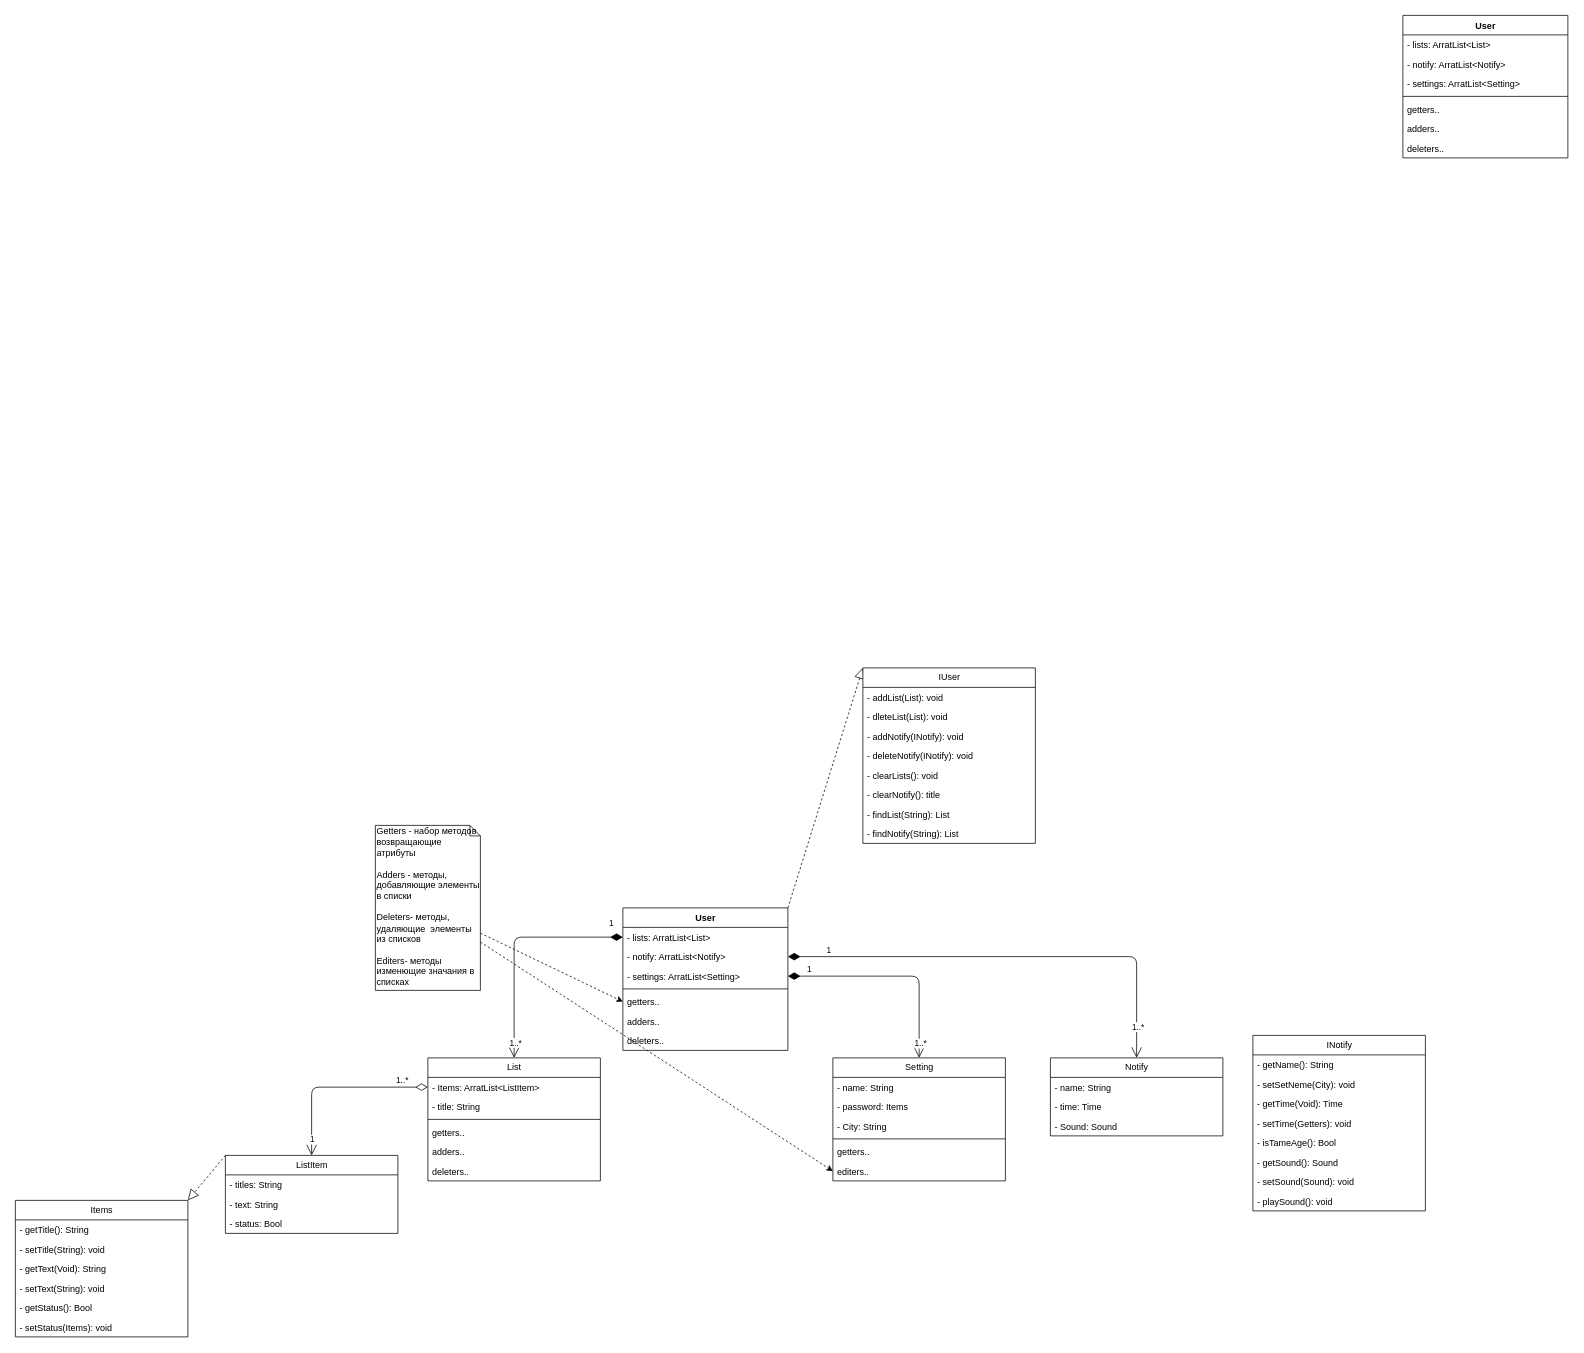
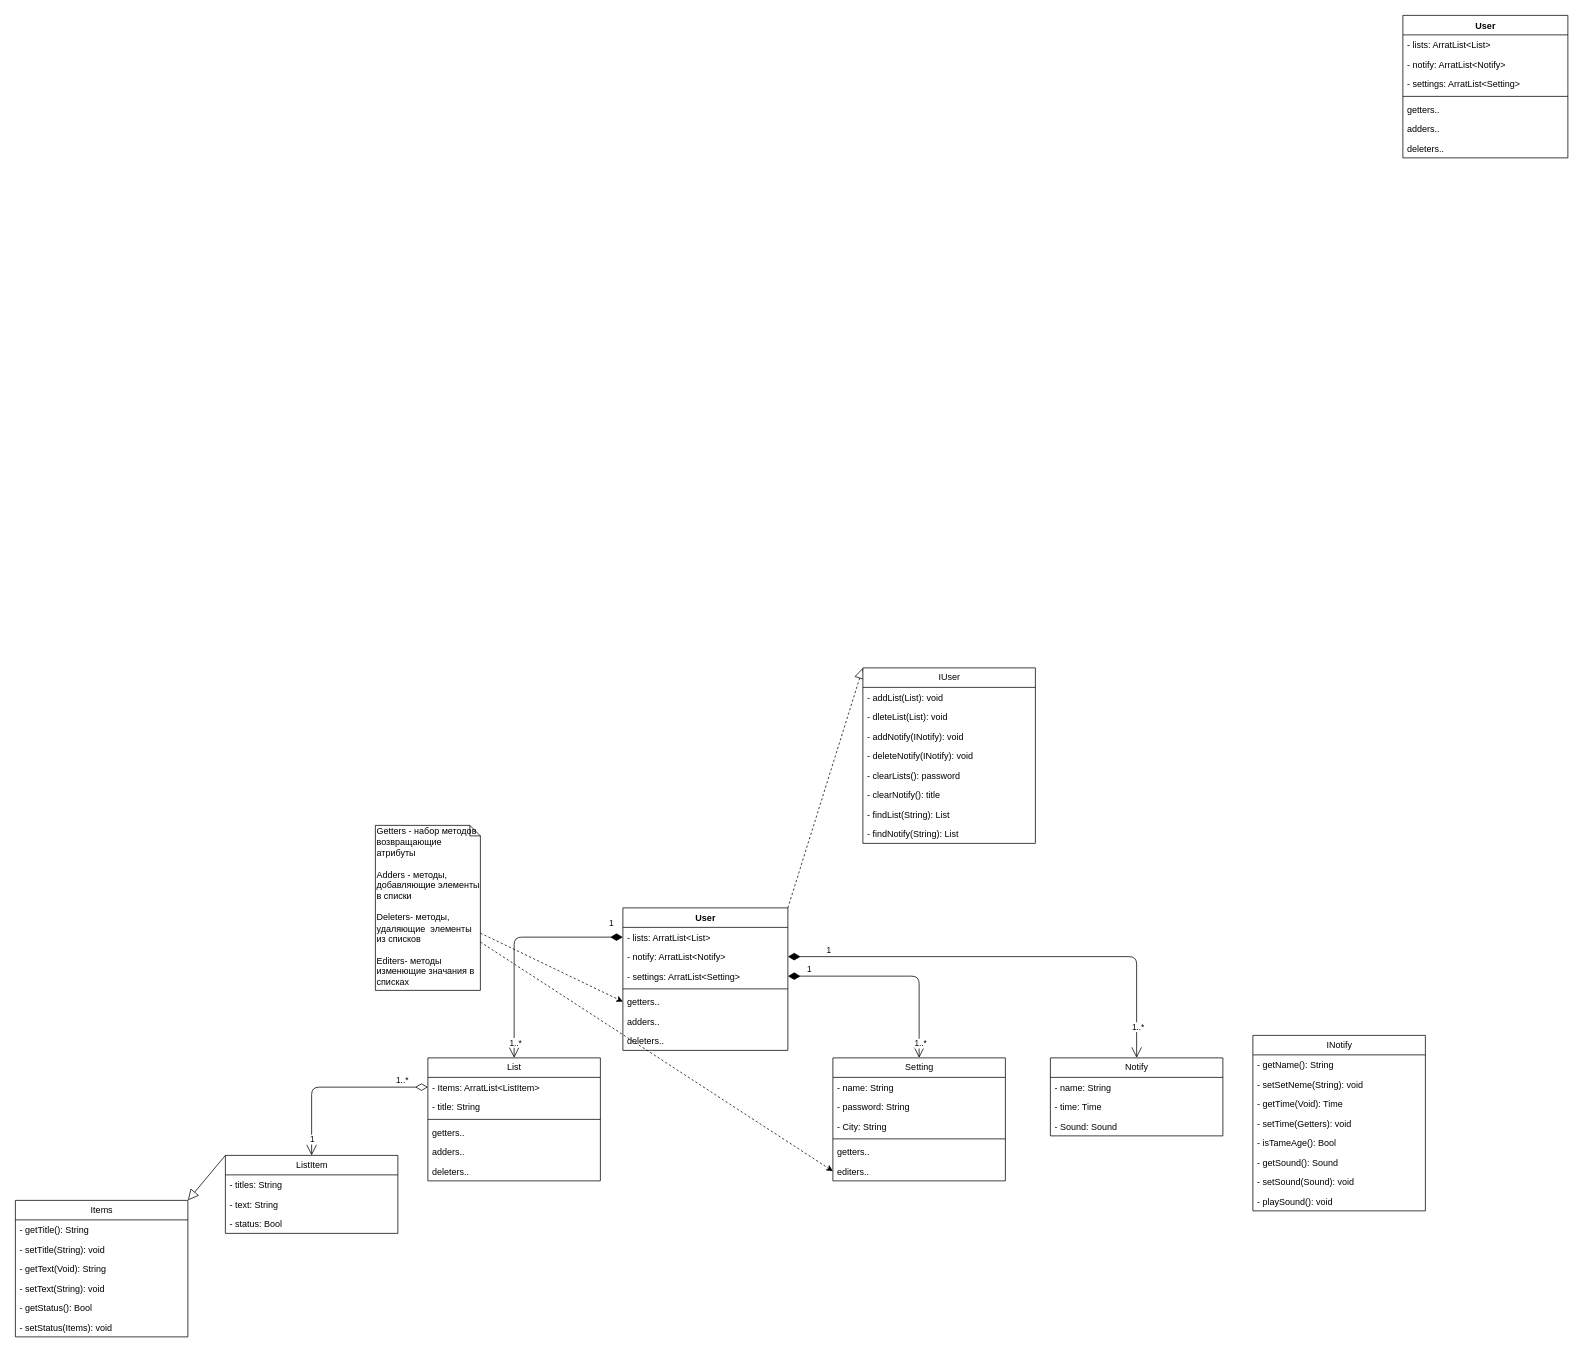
(910, 776) -> (922, 776)
(1312, 1085) -> (1317, 1085)
(876, 1107) -> (878, 1107)
(210, 1173) -> (210, 1173)
